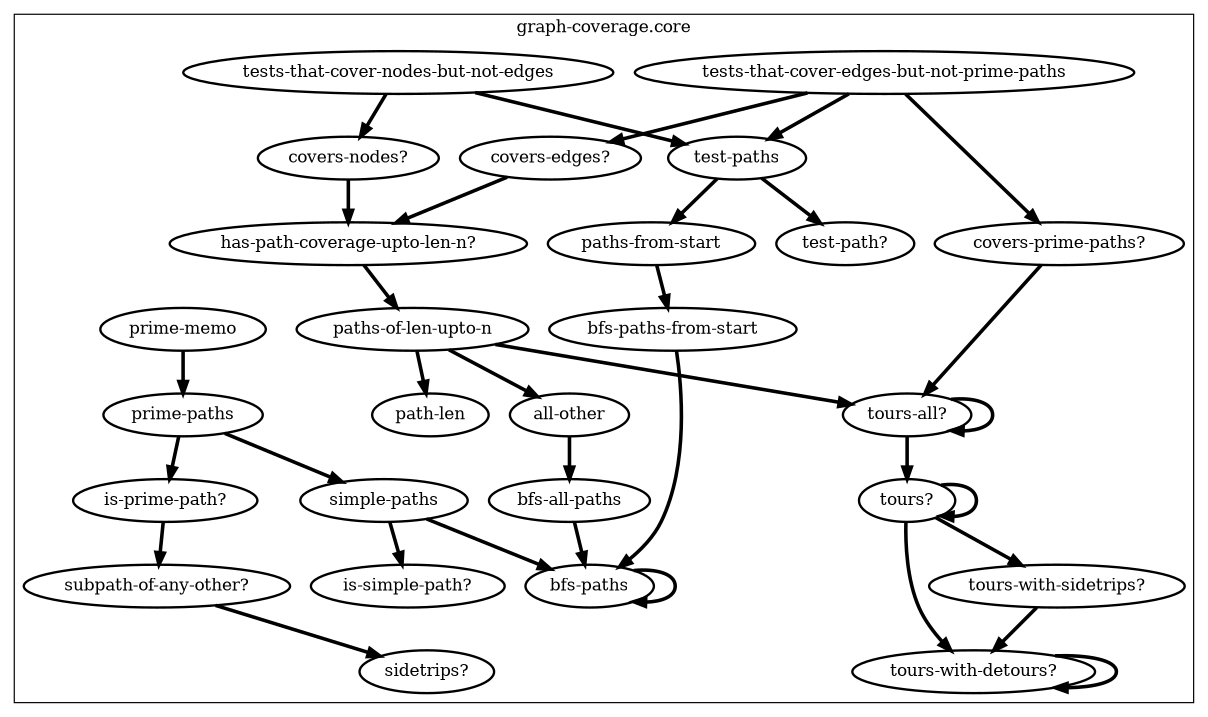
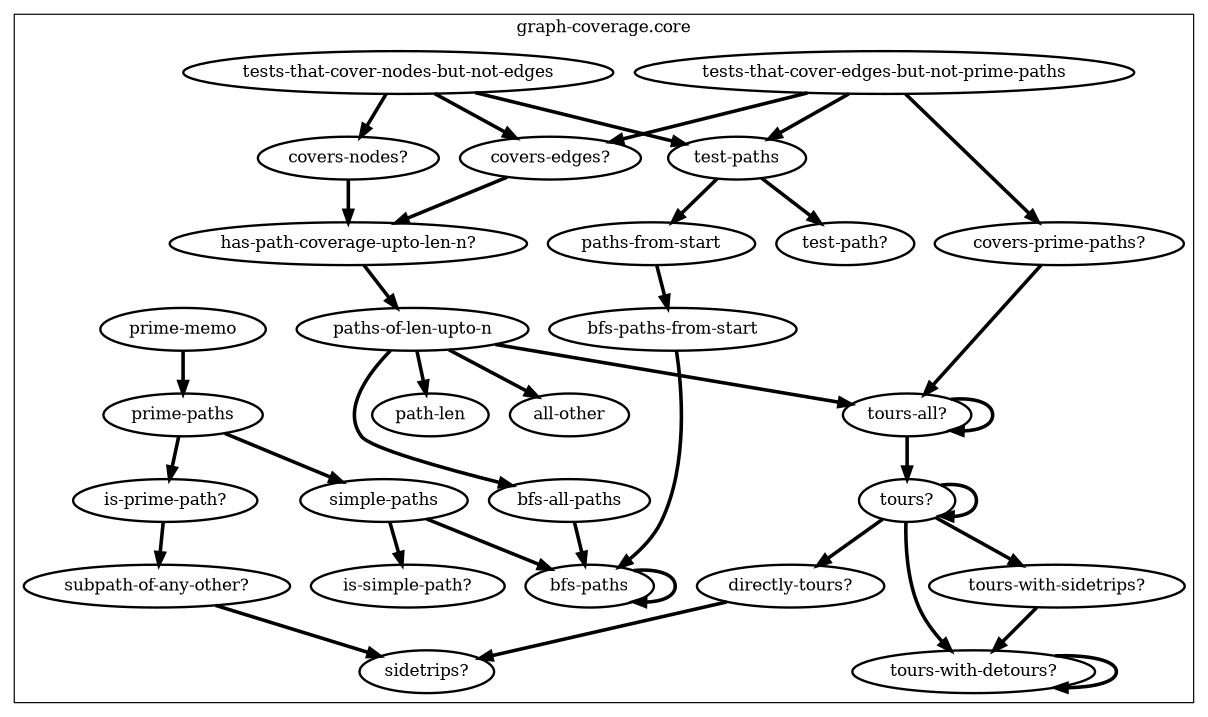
none -> (470, 113)
(569, 452) -> (383, 448)
none -> (791, 586)
